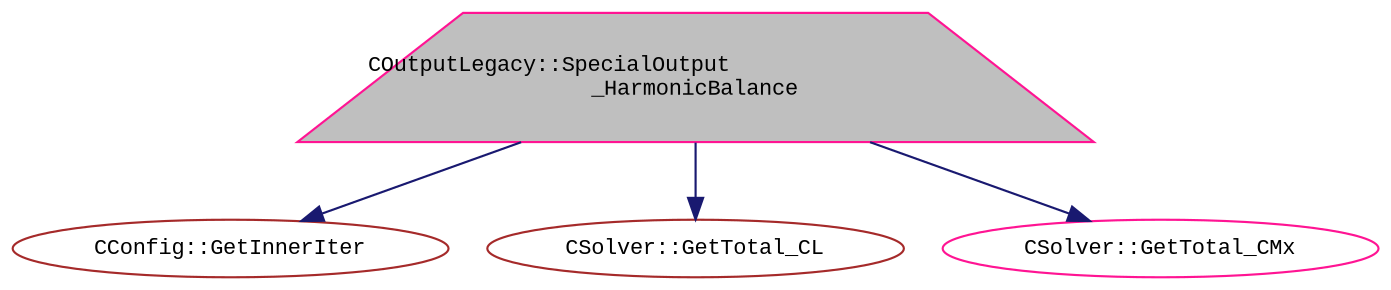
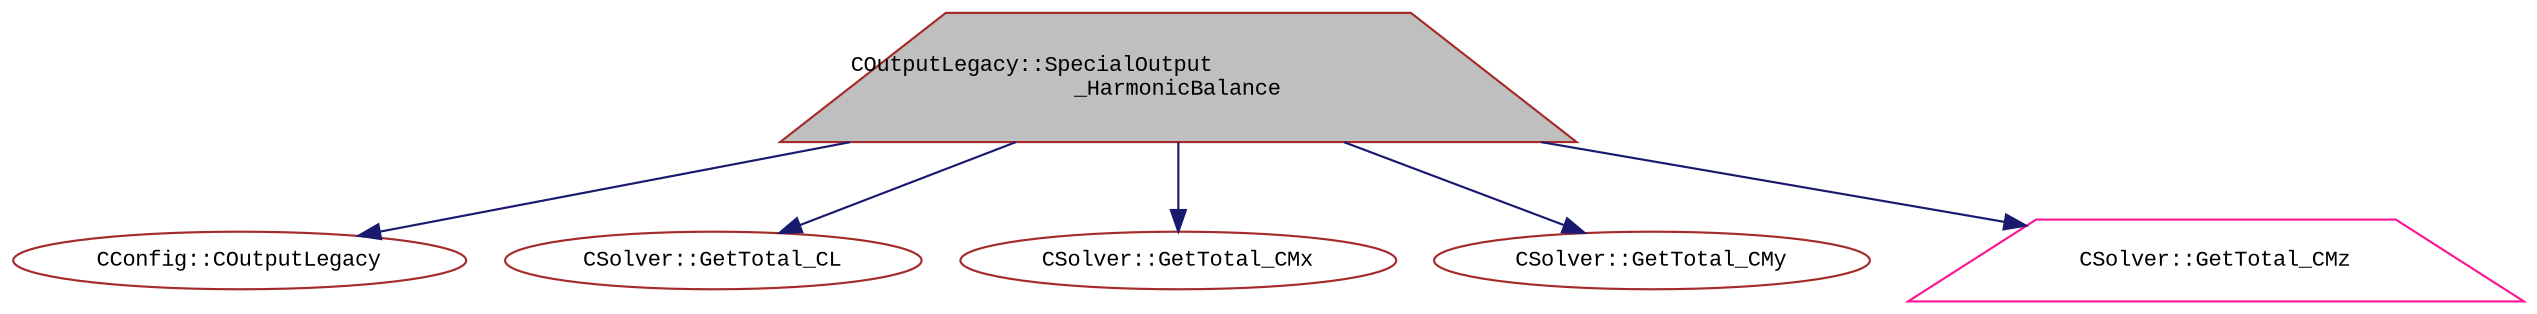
(696, 78) -> (1178, 78)
(231, 249) -> (240, 260)
(1161, 249) -> (1178, 260)
none -> (1652, 260)
none -> (2216, 260)
